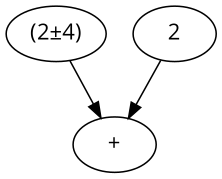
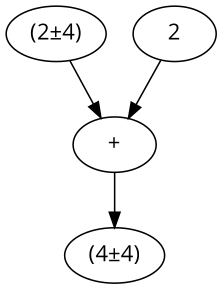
none -> (115, 255)
